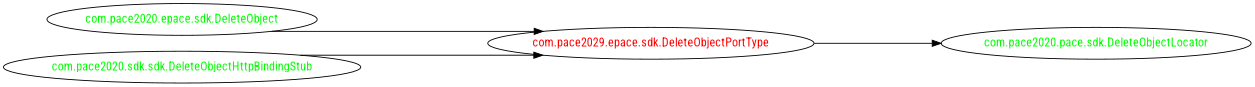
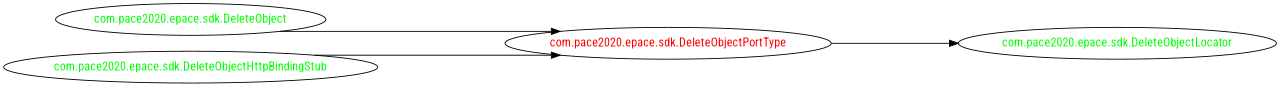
(651, 43) -> (668, 43)
(1096, 43) -> (1117, 43)
(182, 67) -> (191, 67)
